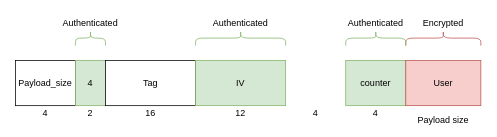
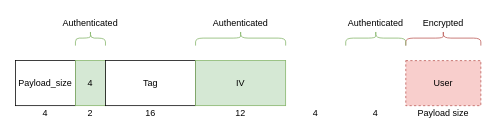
(375, 83) -> none
(443, 83) -> (443, 83)
(443, 120) -> (443, 113)
